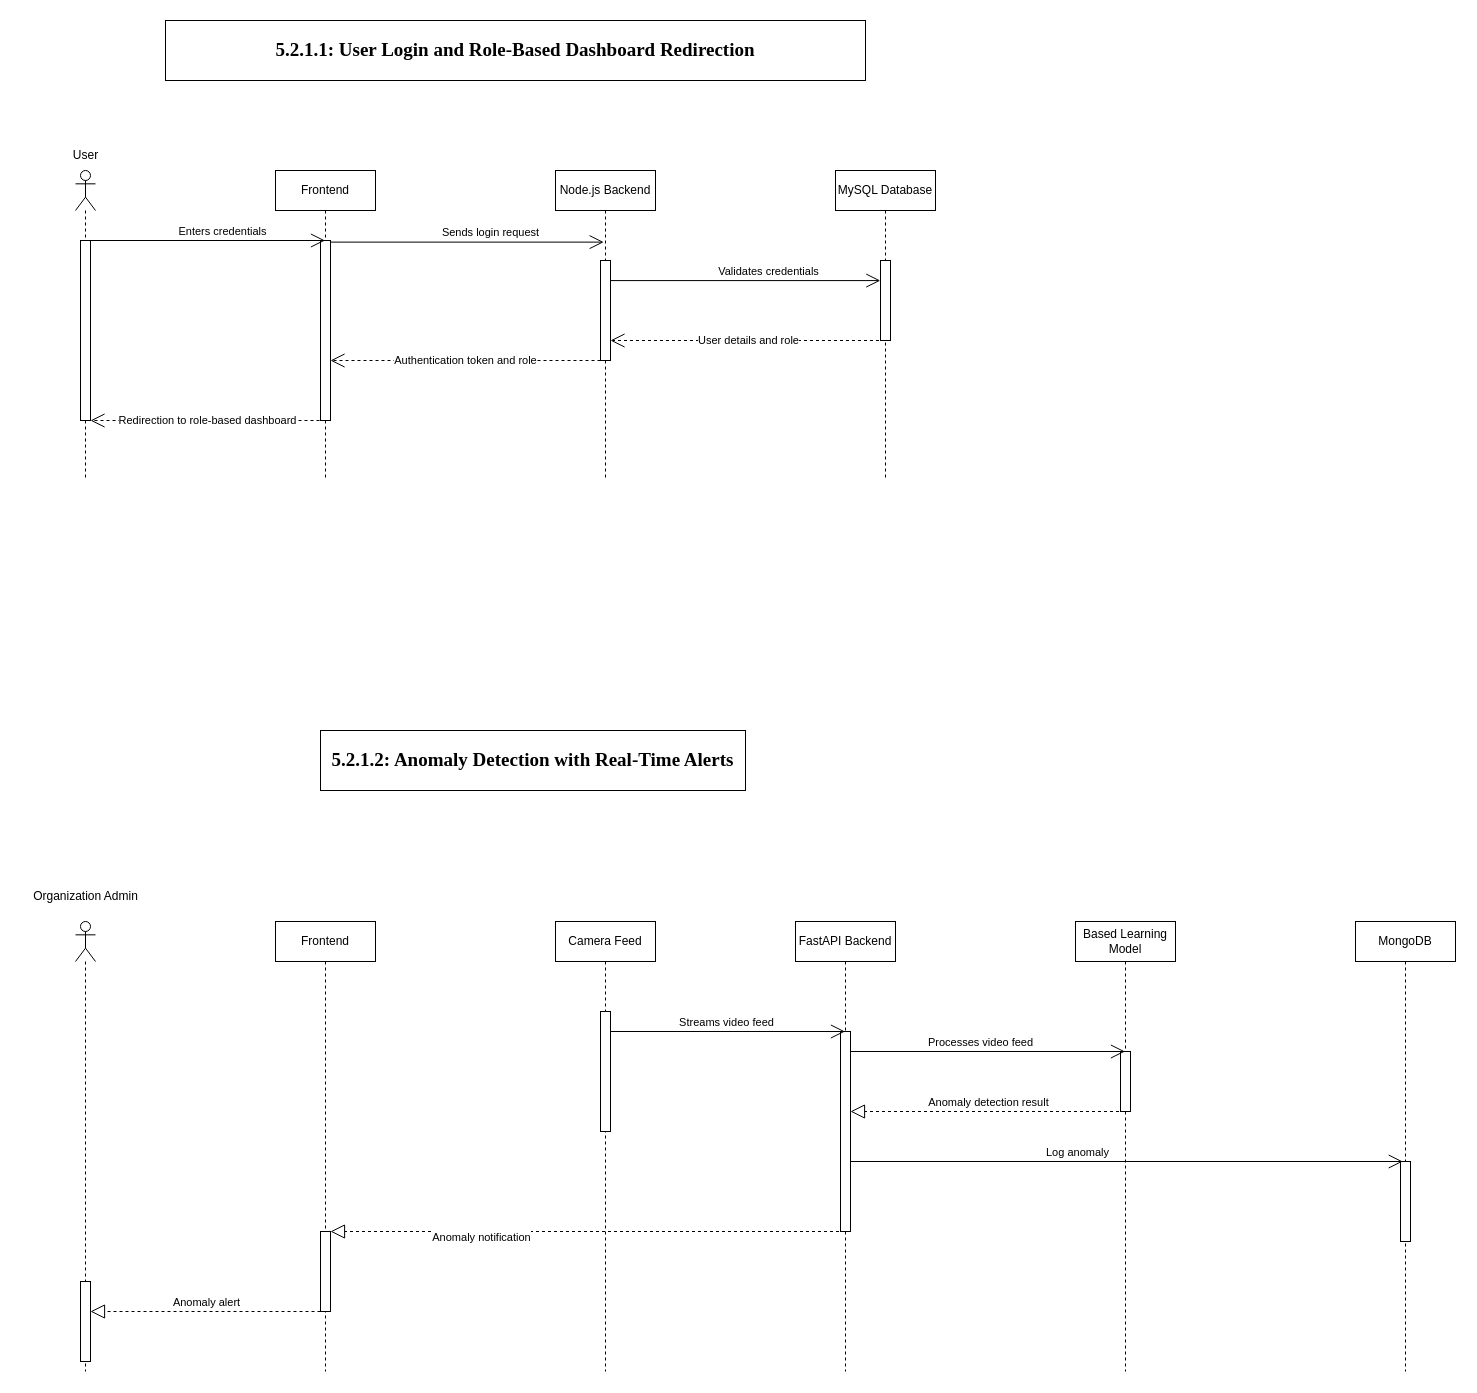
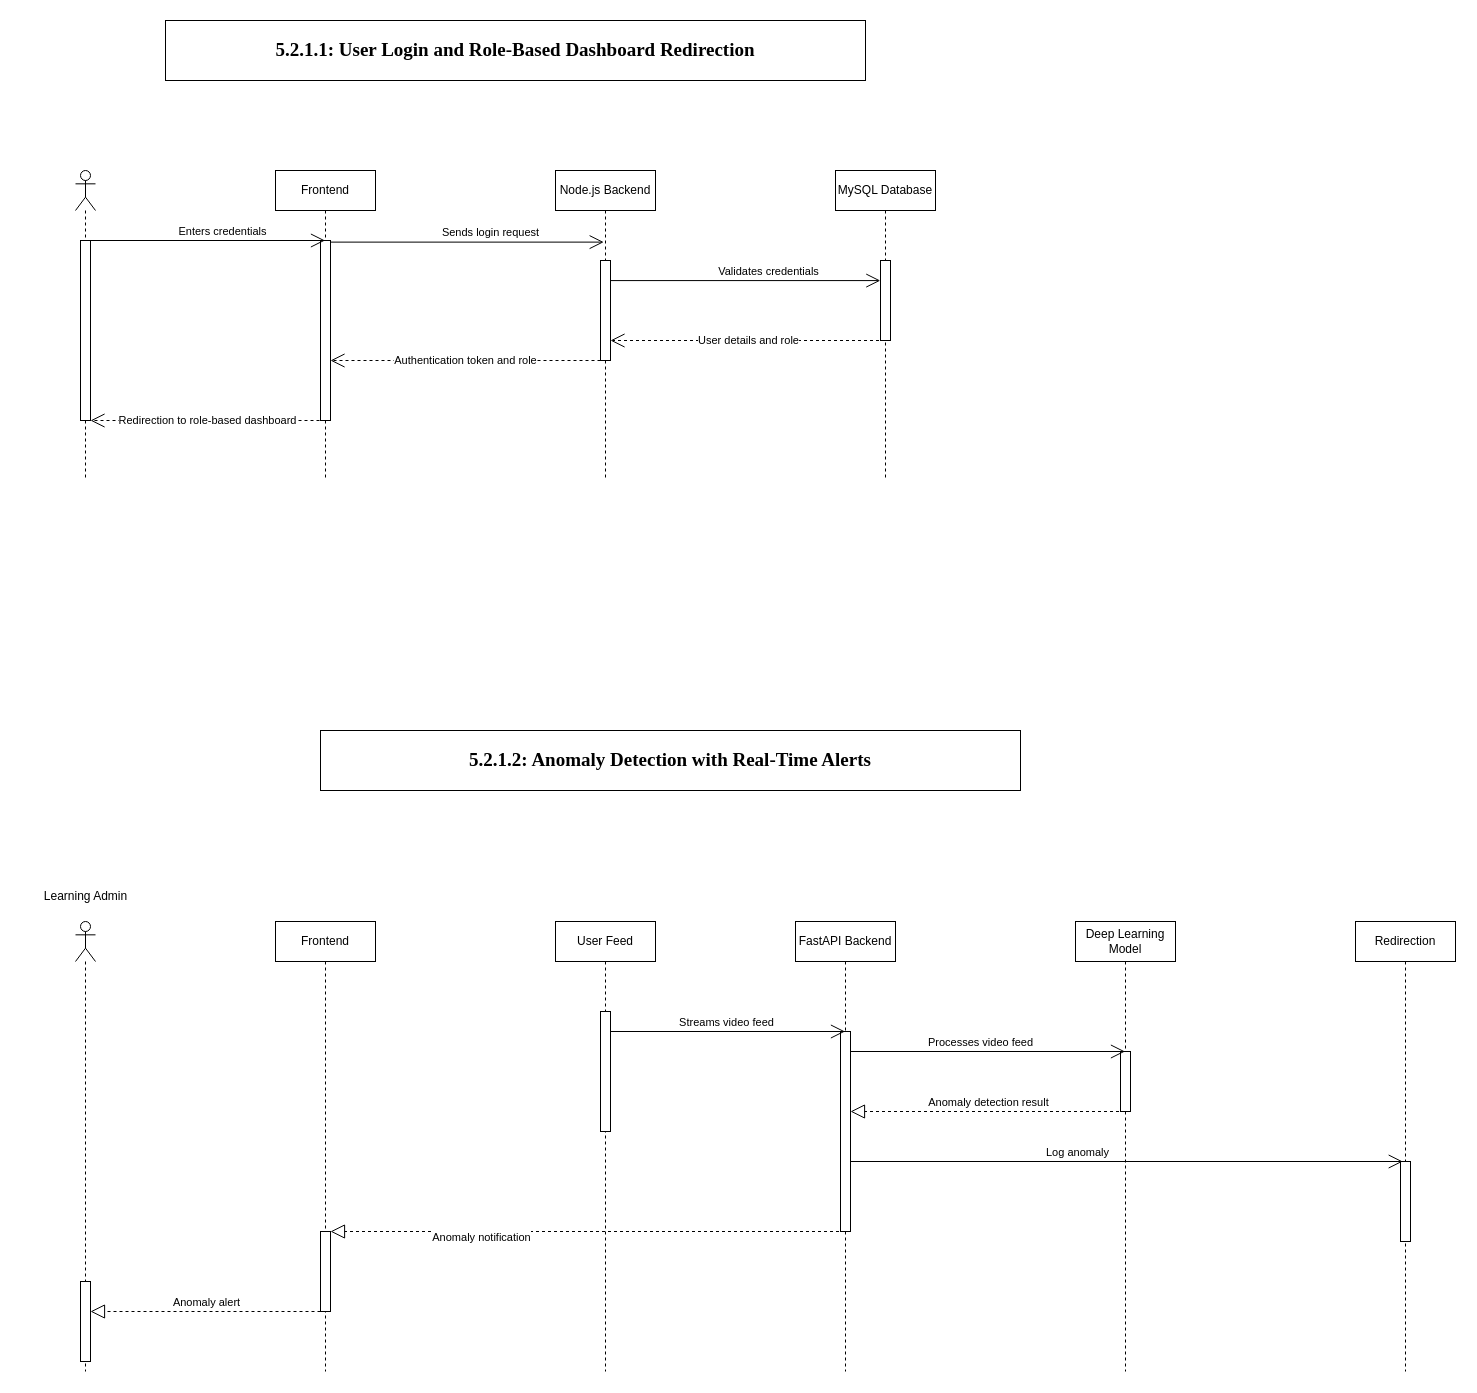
(86, 156) -> none
(533, 761) -> (671, 761)
(86, 897) -> (86, 897)
(606, 942) -> (606, 942)
(1126, 942) -> (1126, 942)
(1406, 942) -> (1406, 942)
